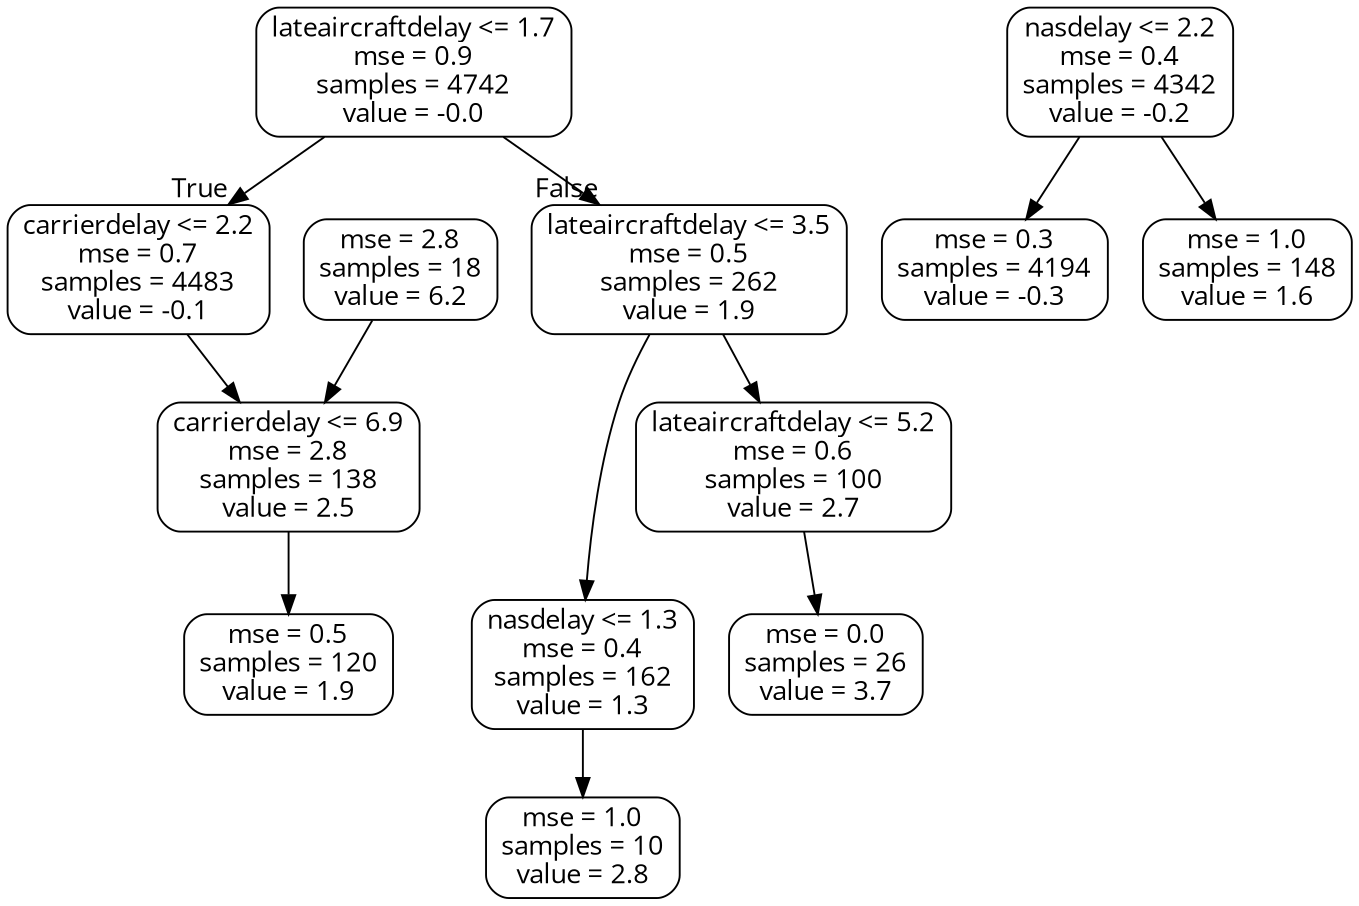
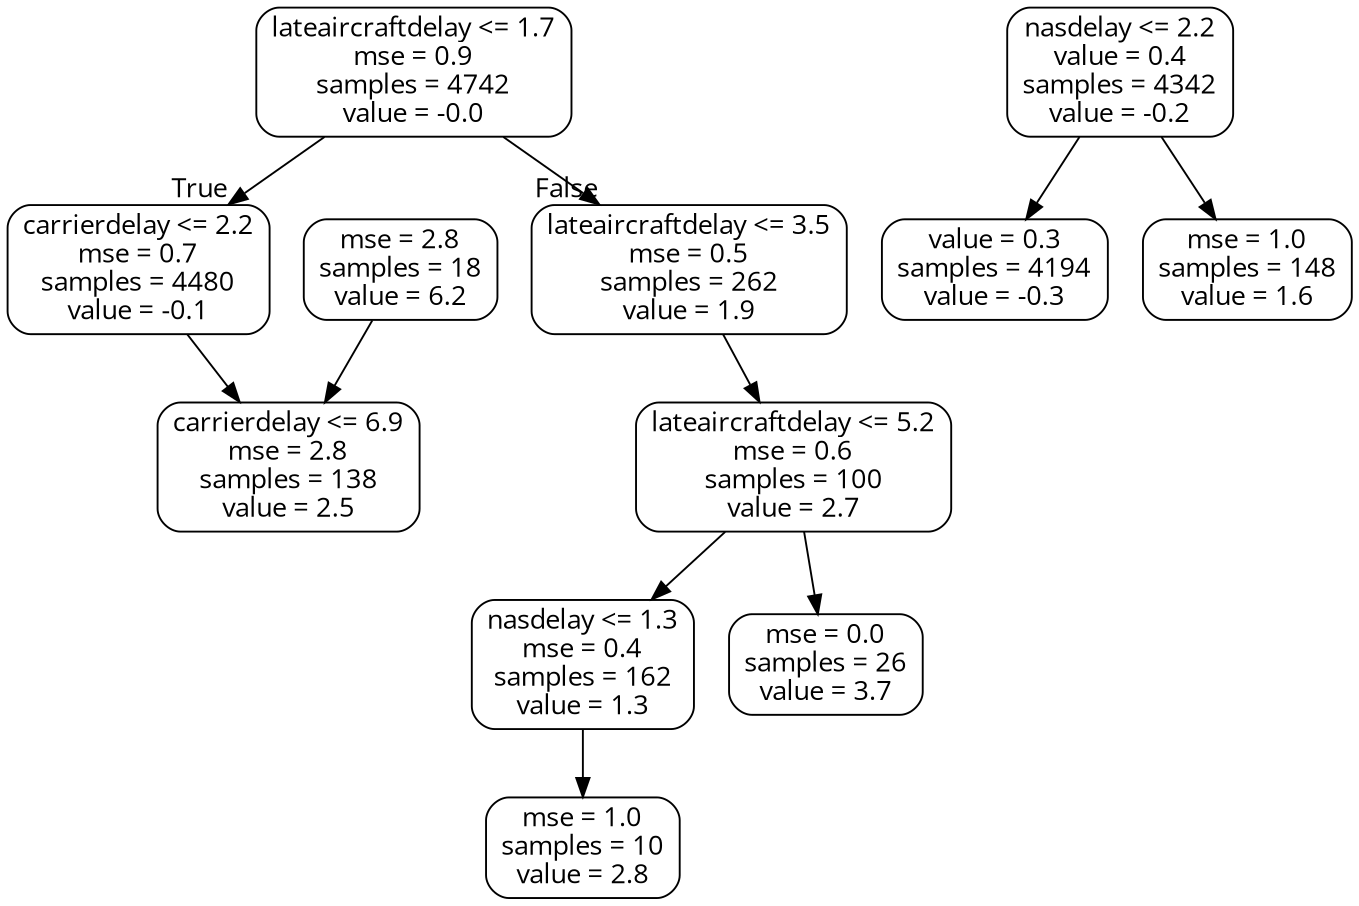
(1120, 72) -> (1120, 72)
(139, 270) -> (139, 270)
(995, 270) -> (995, 270)
(605, 454) -> (695, 559)
(289, 665) -> none
